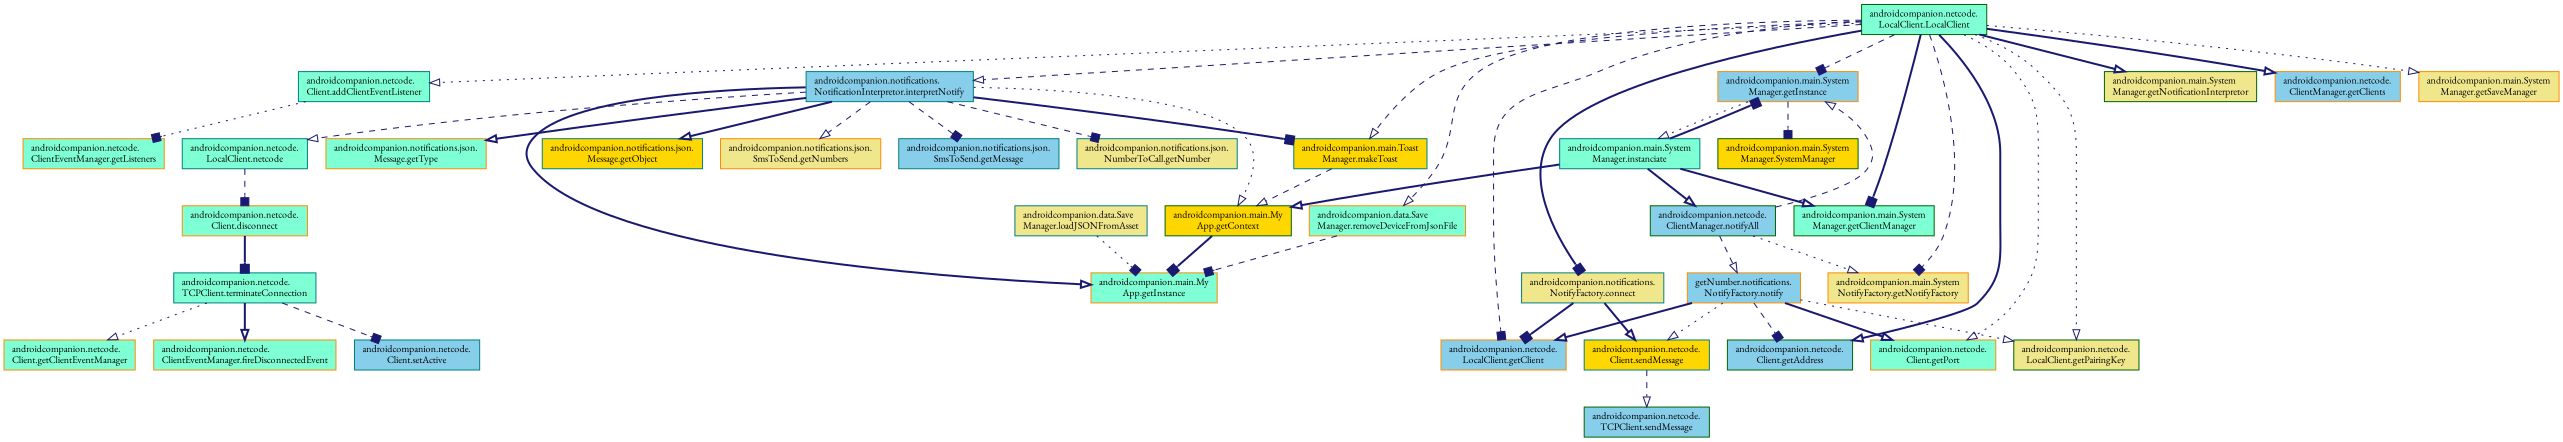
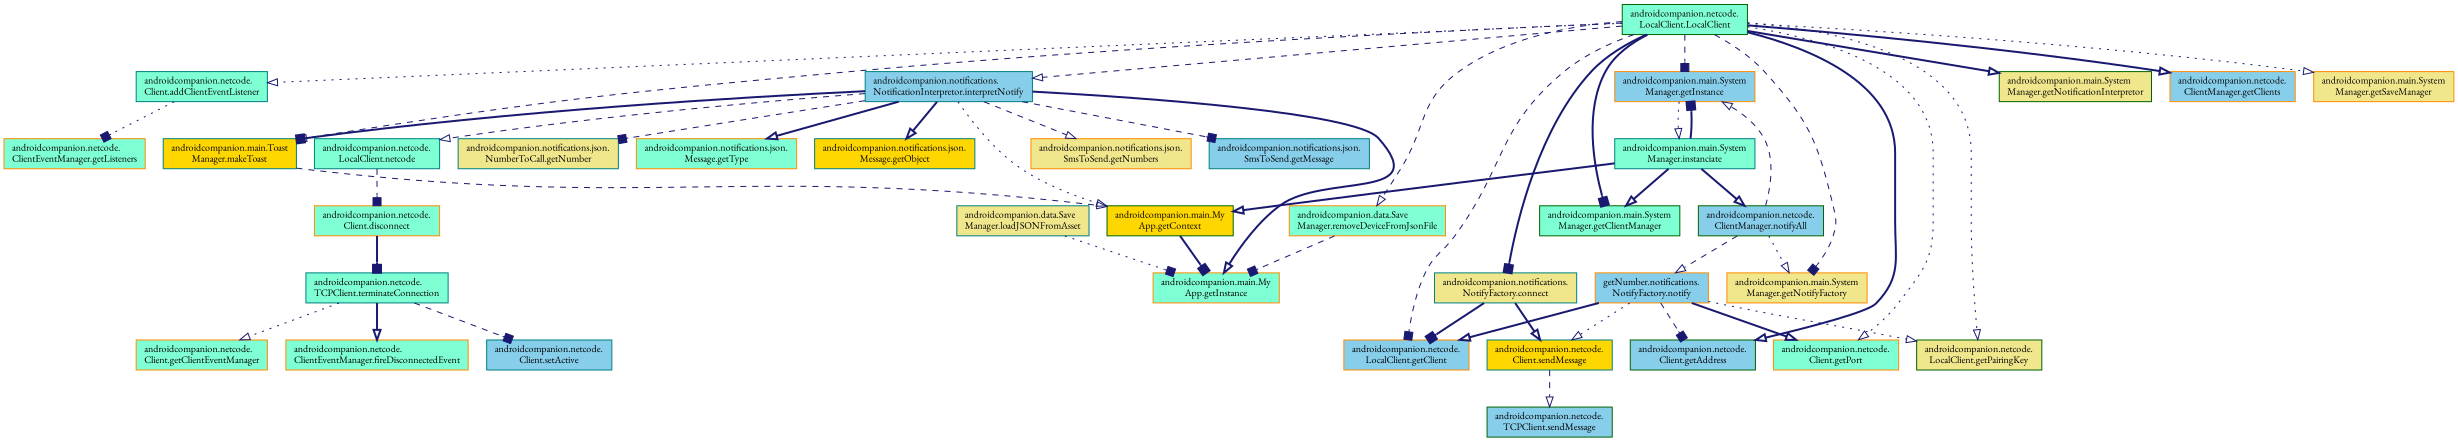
(1788, 154) -> none
(1898, 288) -> (1797, 288)
